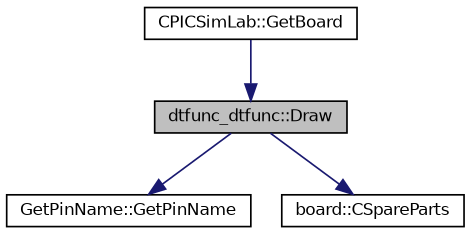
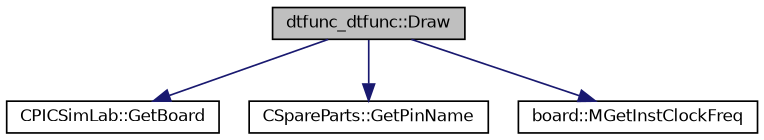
(251, 62) -> (249, 67)
(129, 211) -> (369, 117)
(373, 211) -> (638, 117)
